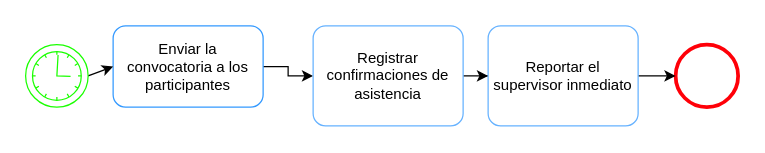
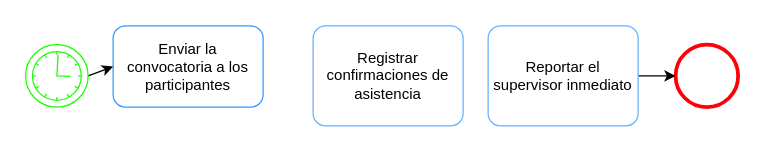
(288, 66) -> none
(480, 76) -> none
